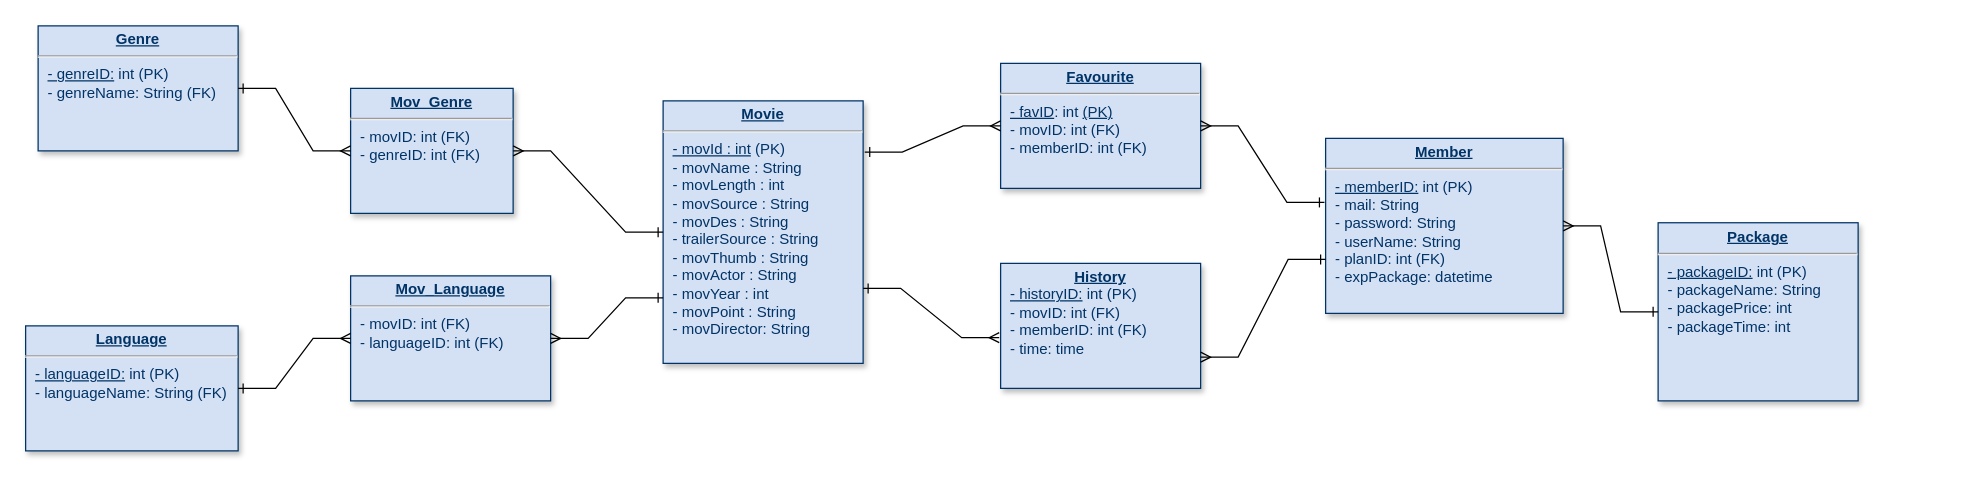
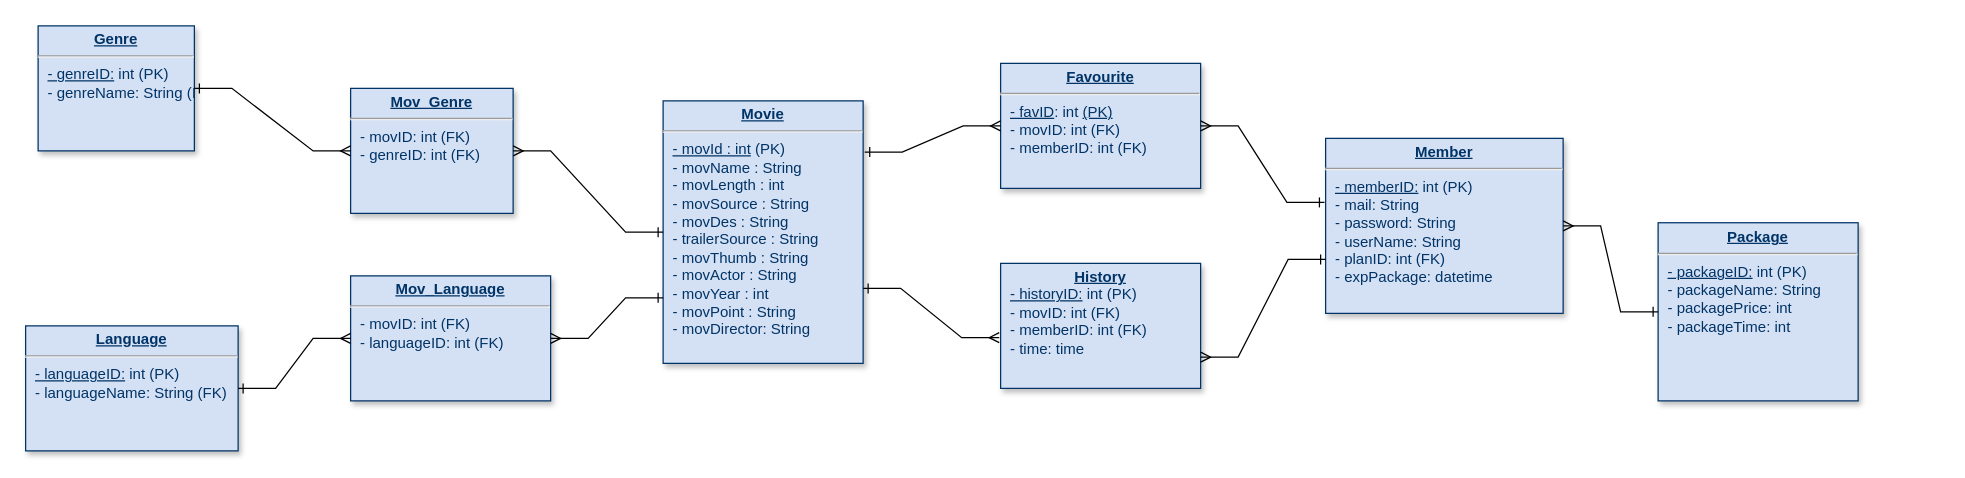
(138, 88) -> (116, 88)
